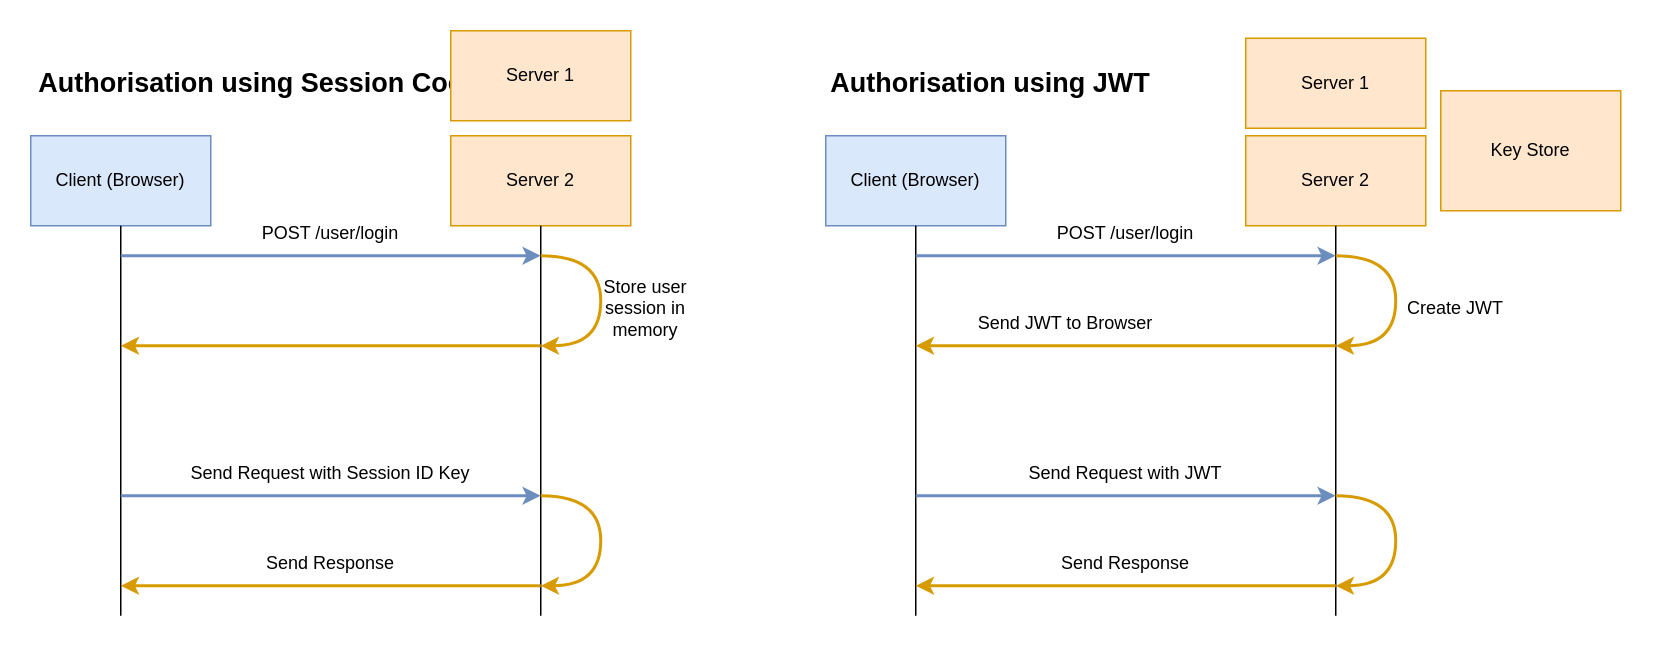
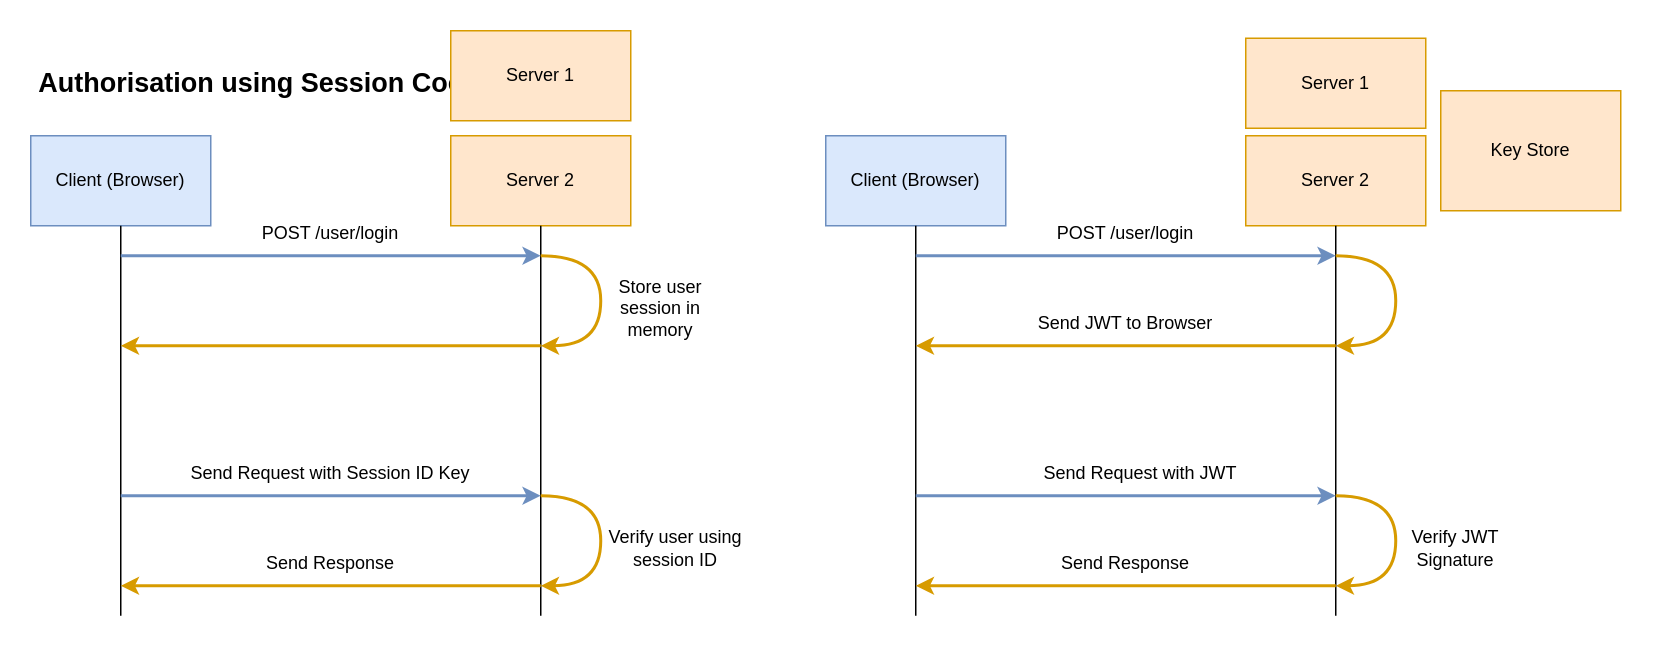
(991, 83) -> none
(646, 308) -> (661, 308)
(1456, 308) -> none
(1066, 323) -> (1126, 323)
(1126, 473) -> (1141, 473)
none -> (676, 548)
none -> (1456, 548)
